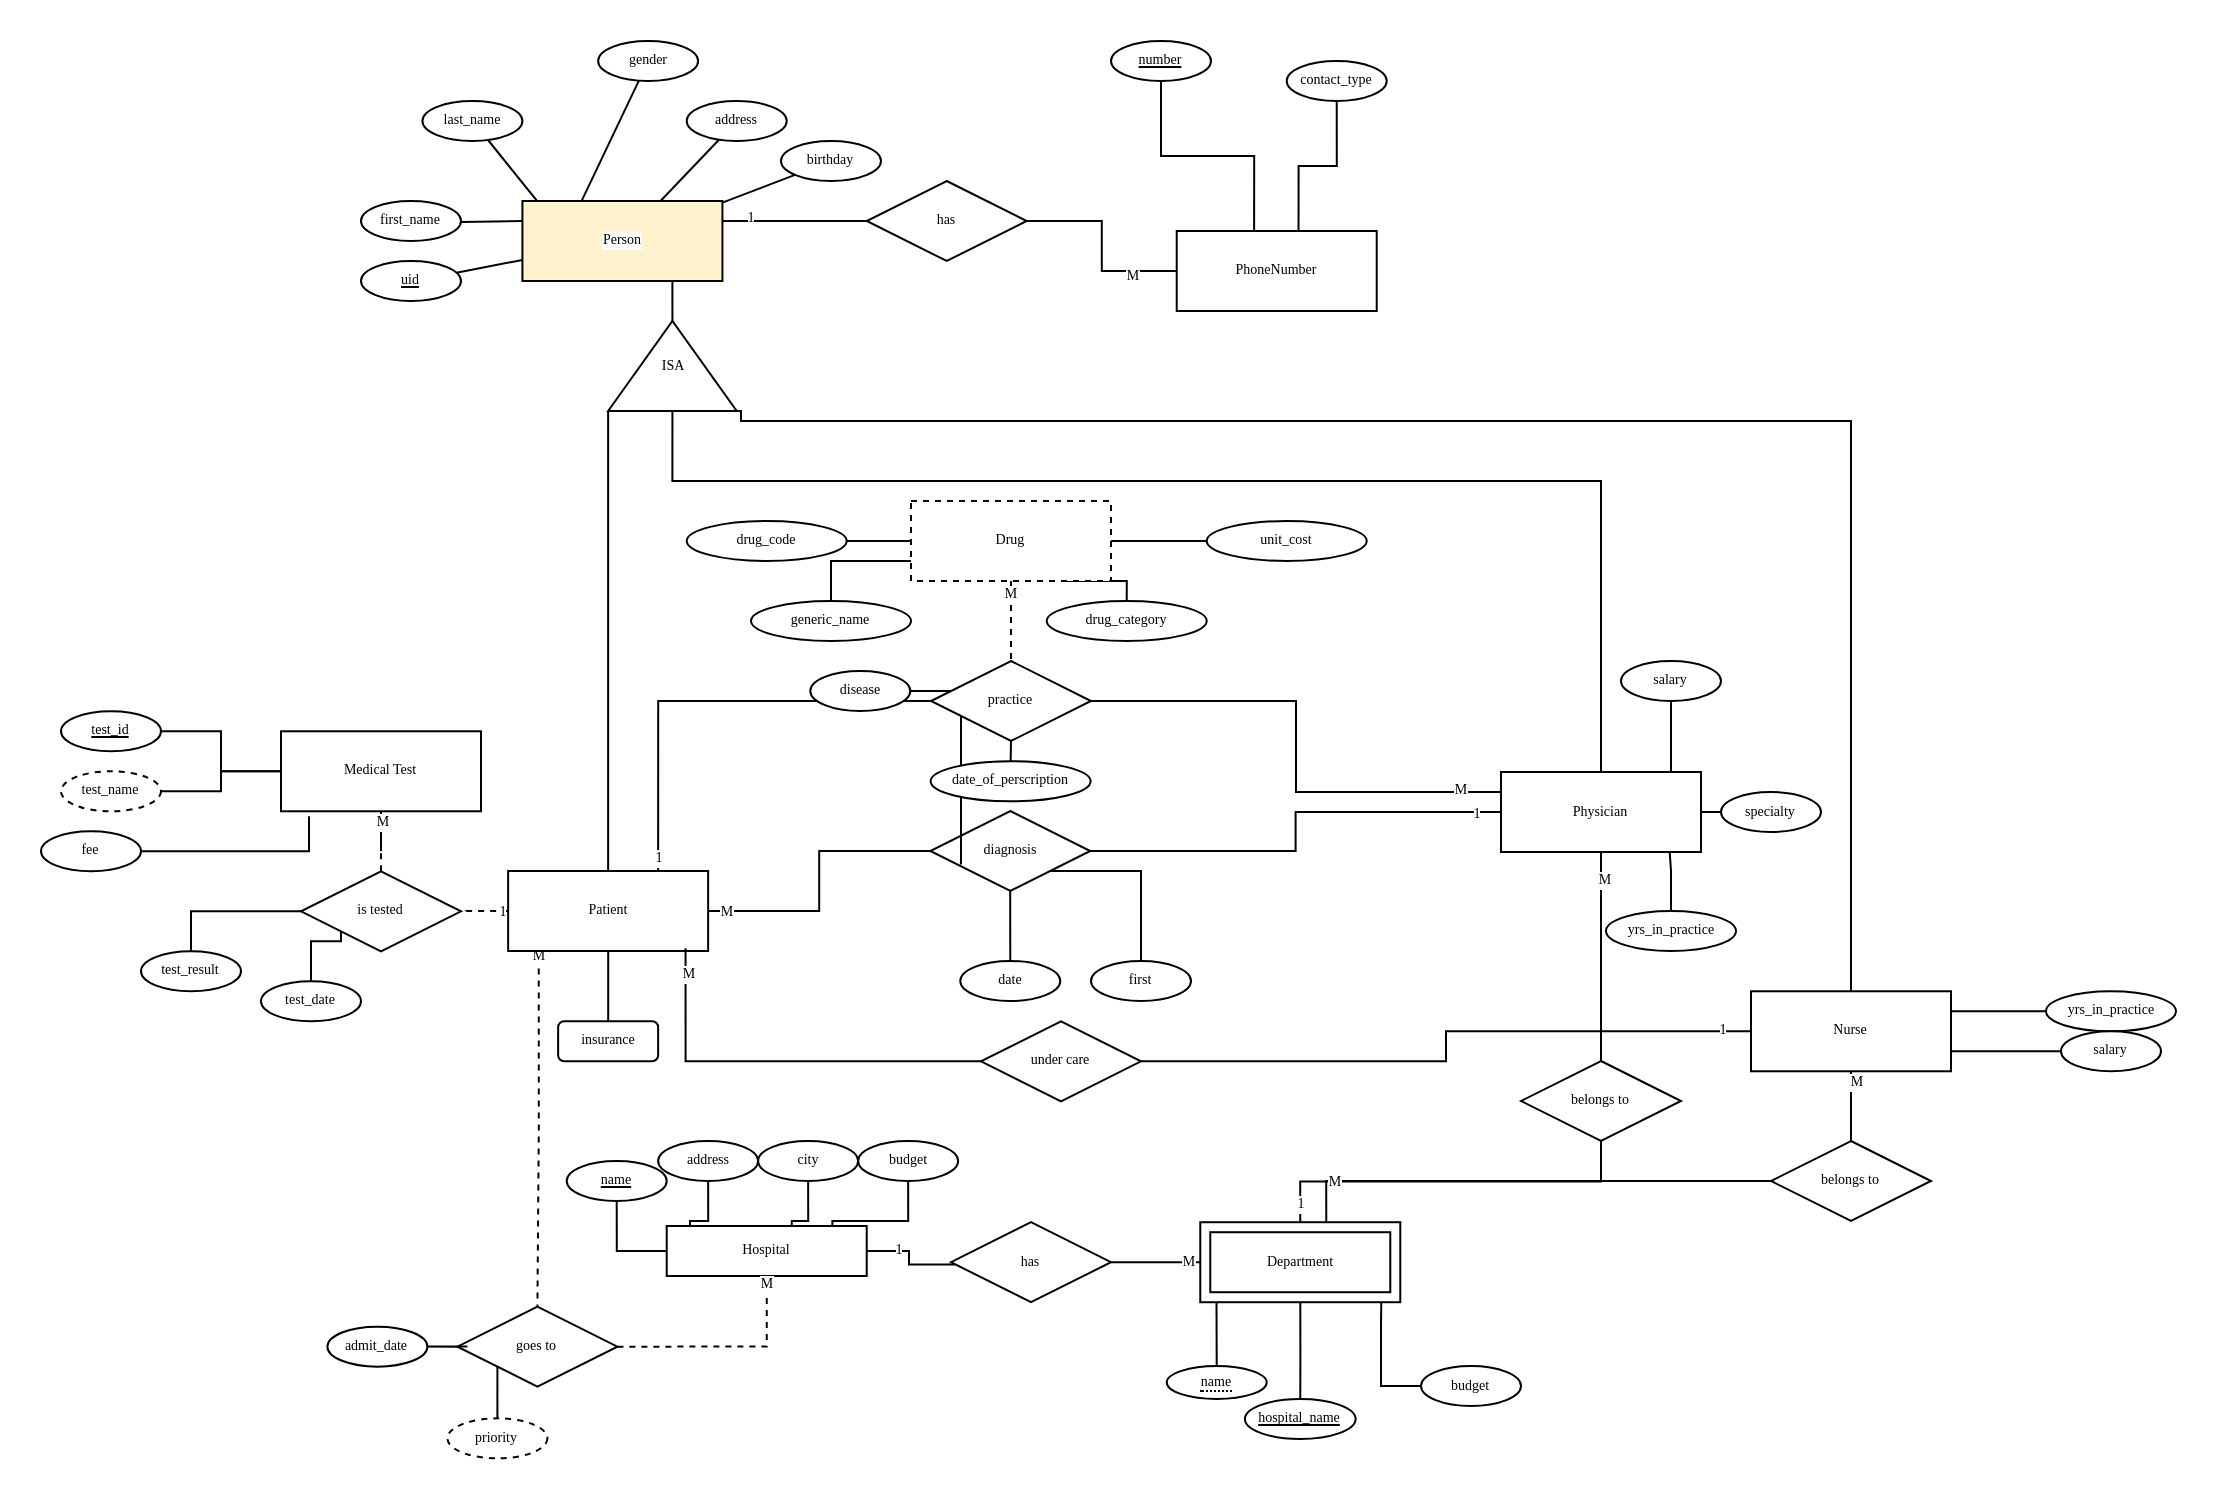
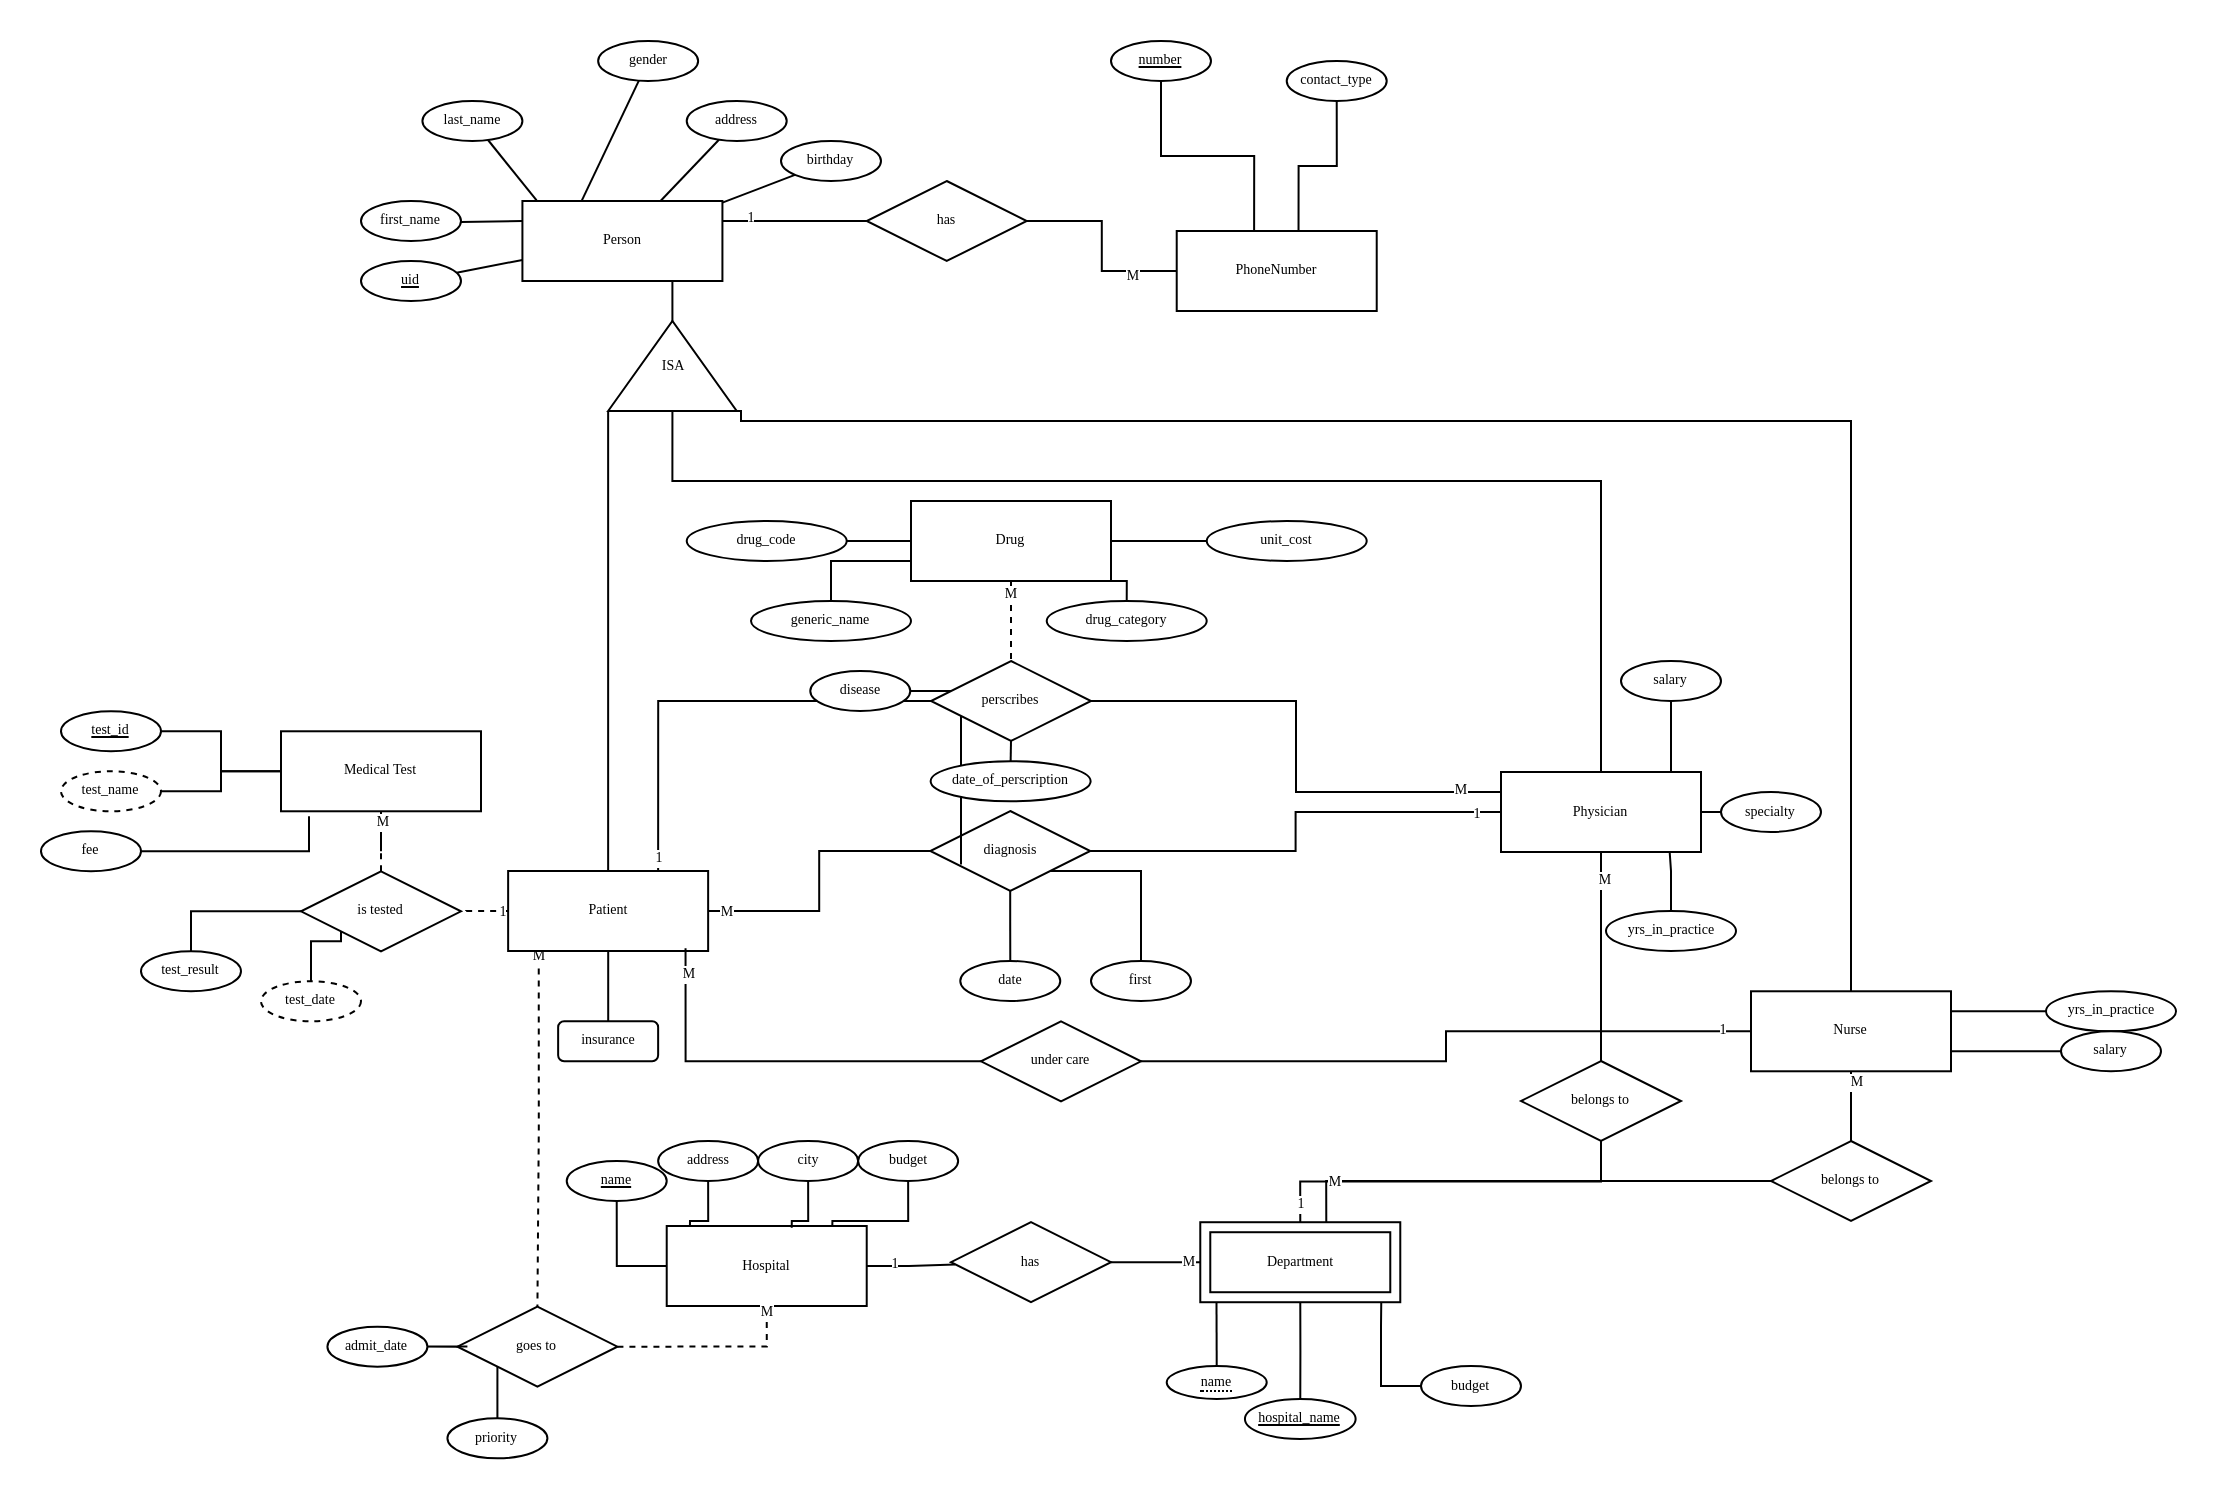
(622, 241) -> (622, 241)
(1011, 541) -> (1011, 541)
(1011, 701) -> (1011, 701)
(311, 1001) -> (311, 1001)
(767, 1251) -> (767, 1266)
(497, 1438) -> (497, 1438)
